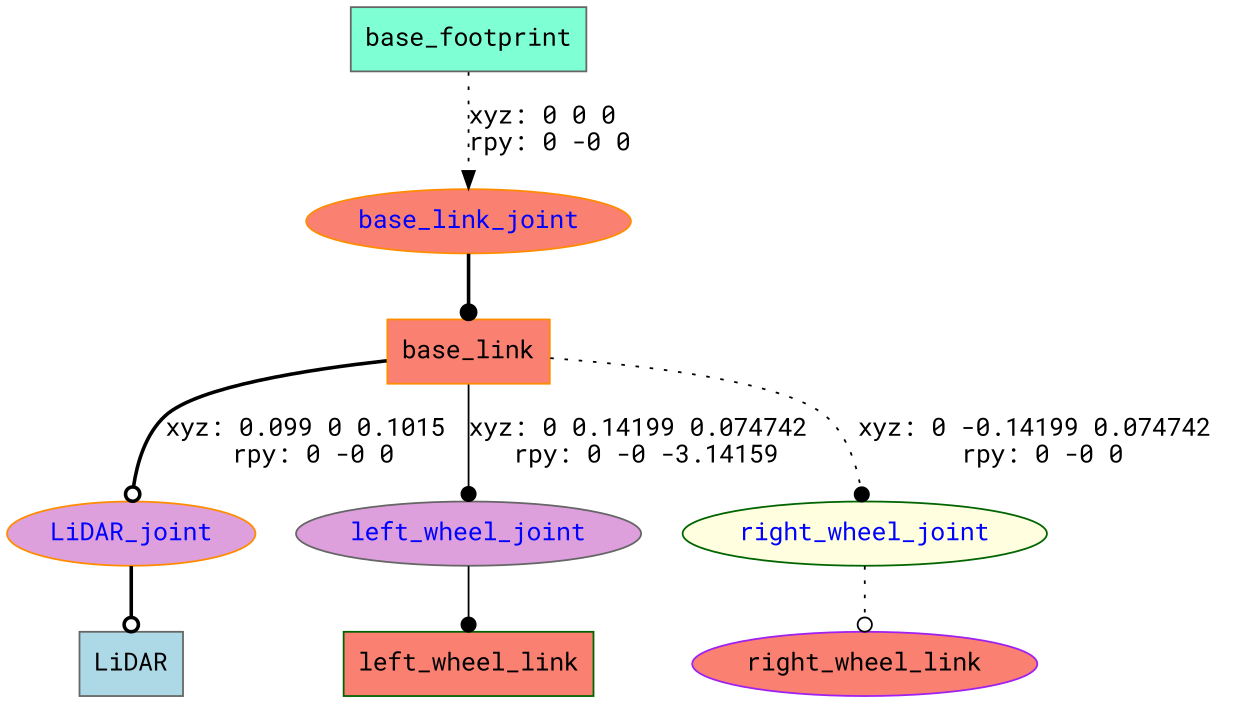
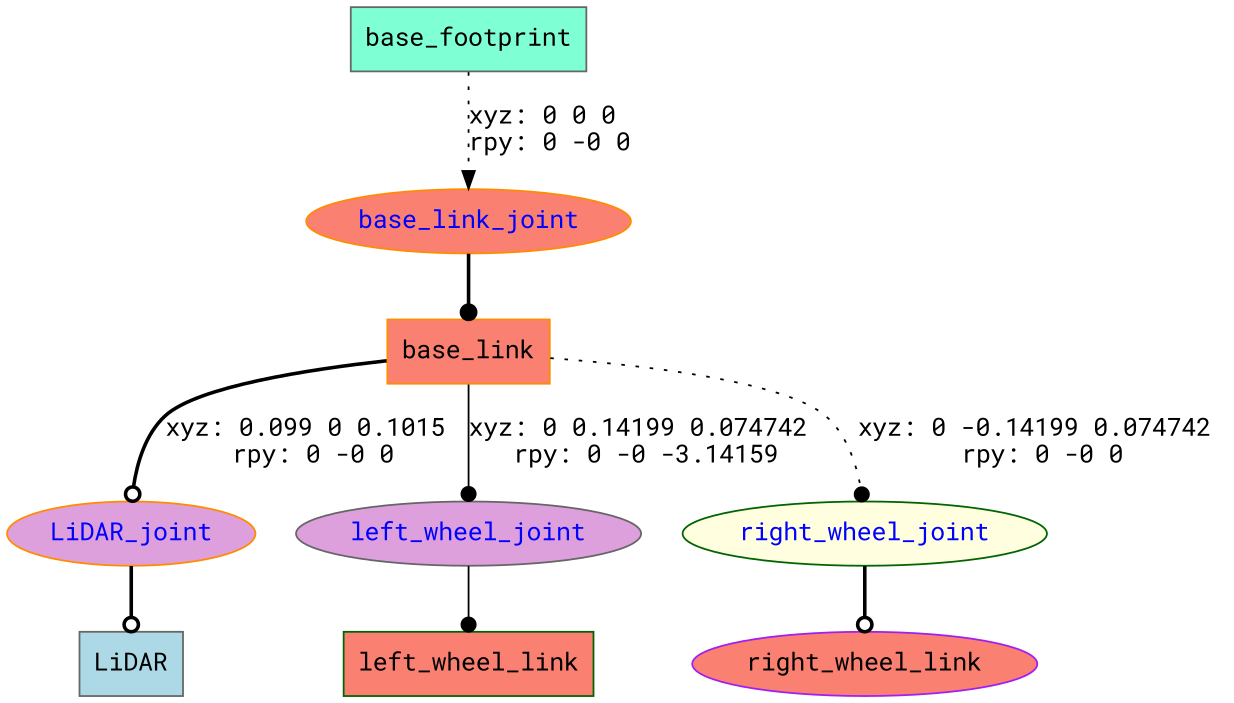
(865, 592) -> (865, 592)
